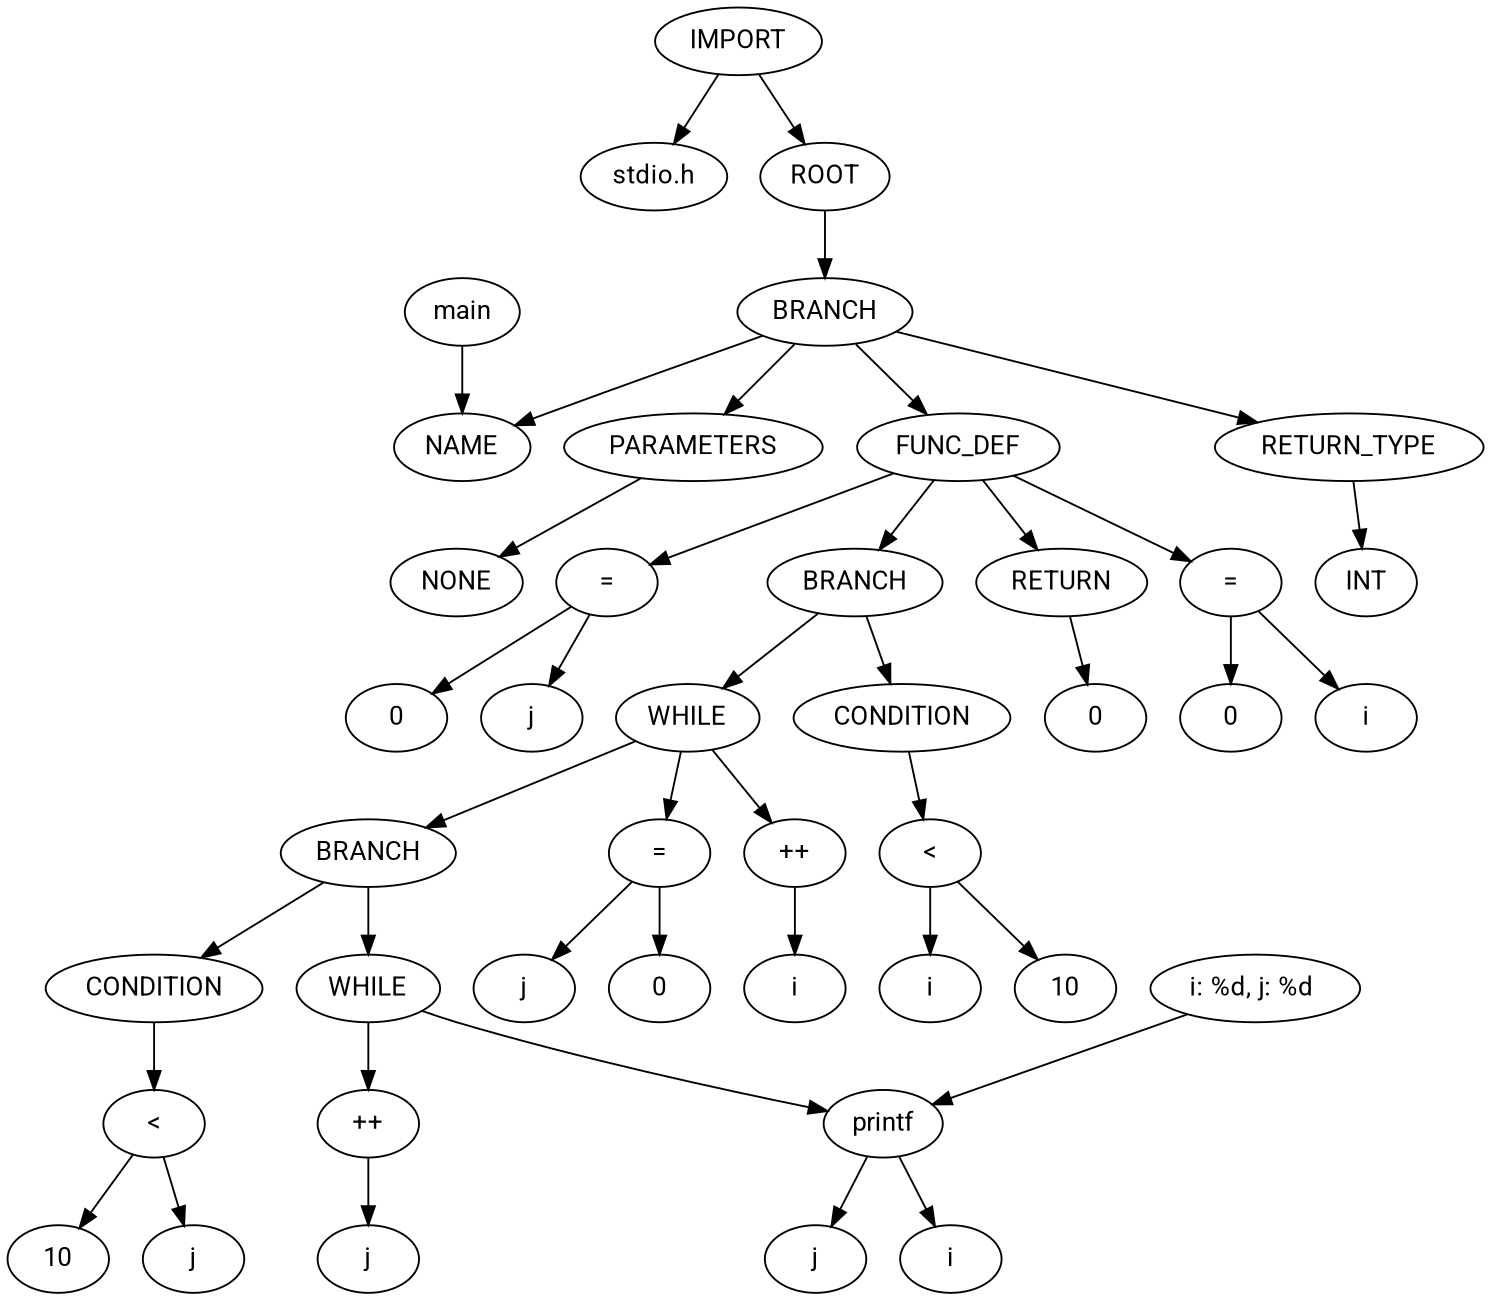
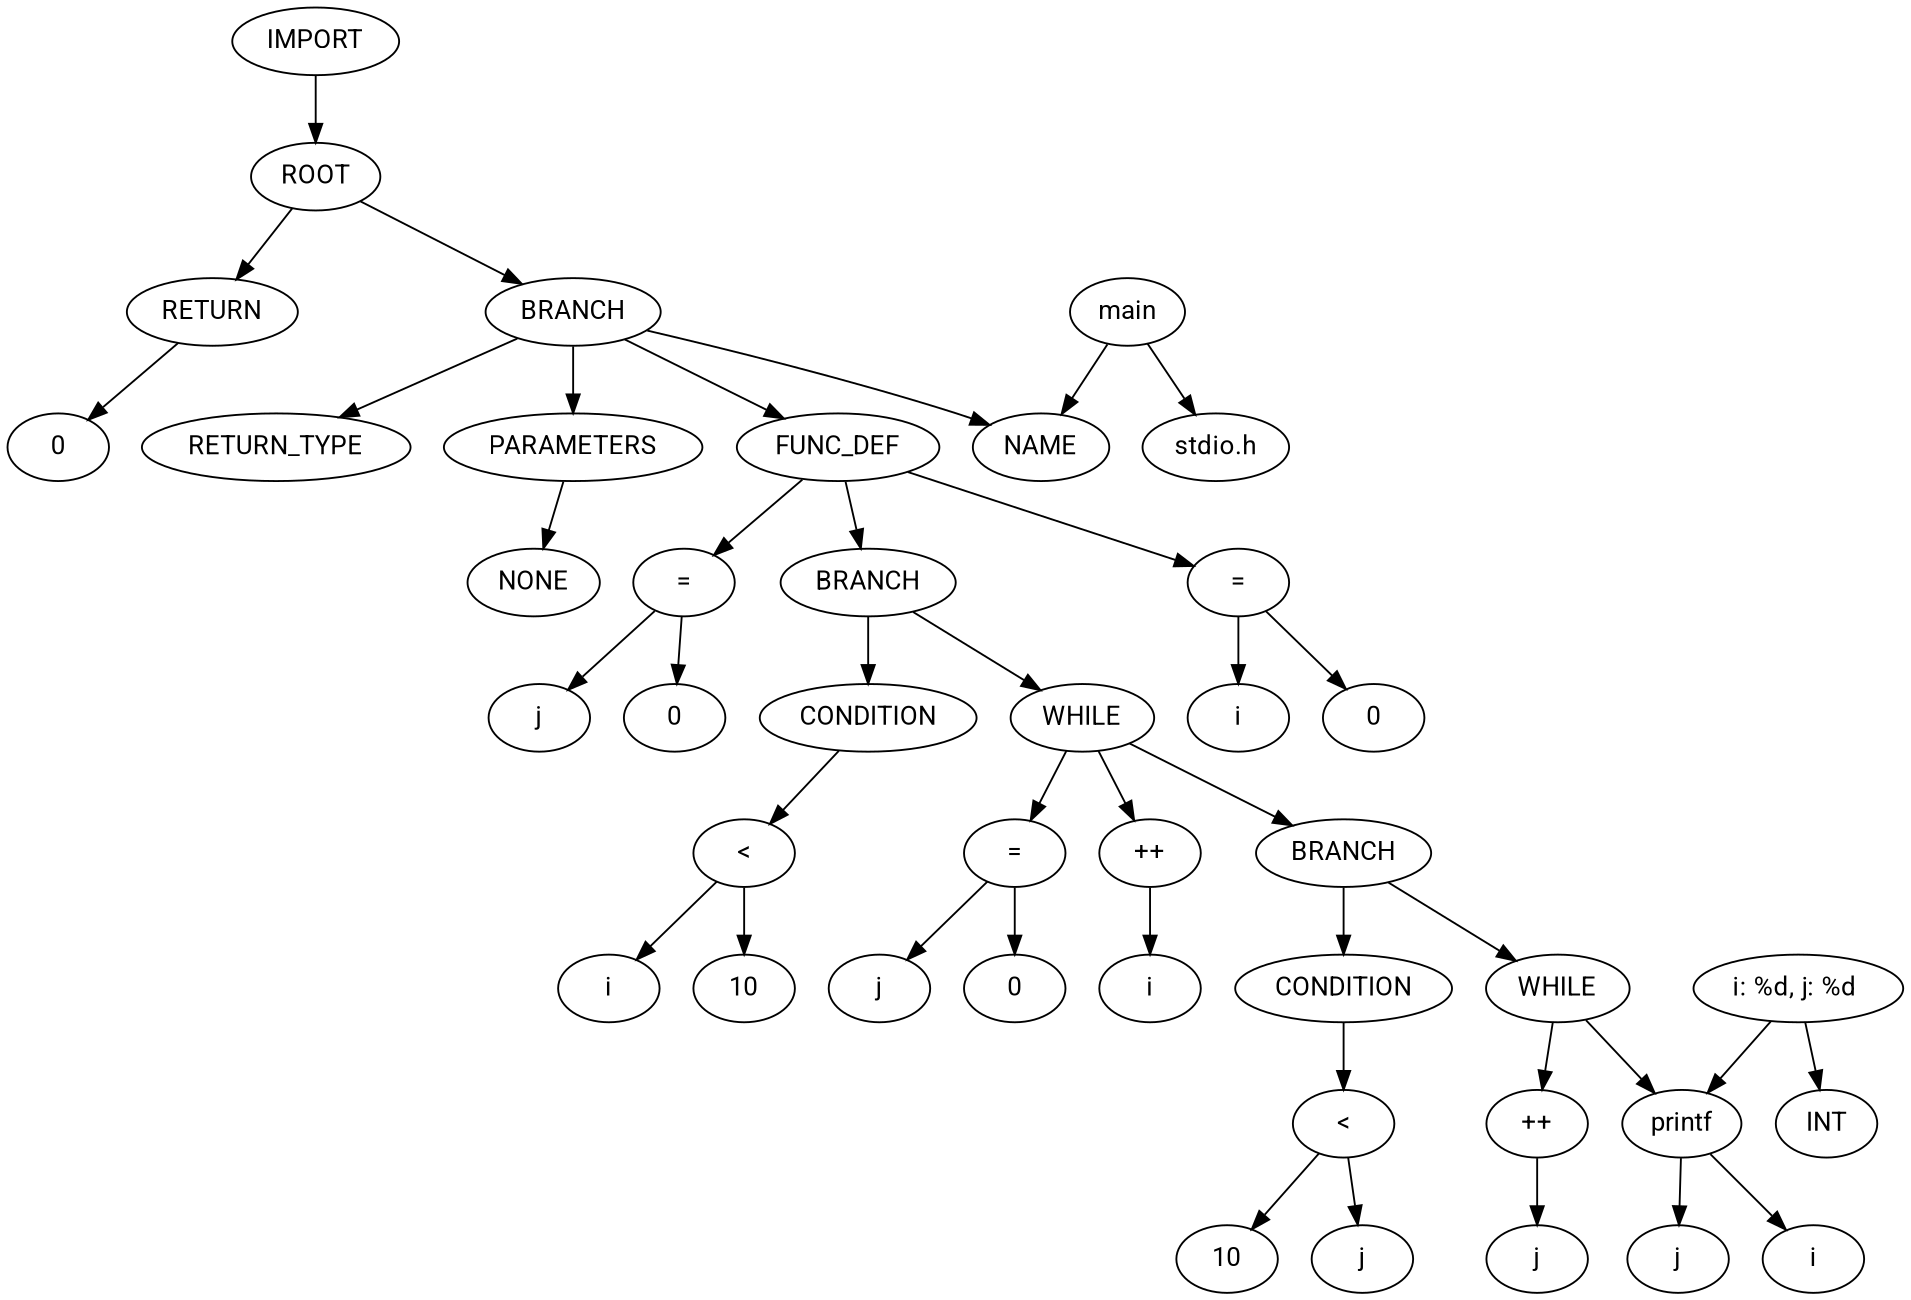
(701, 101) -> (1166, 371)
(1357, 506) -> (1810, 1047)
(1004, 507) -> (270, 236)
